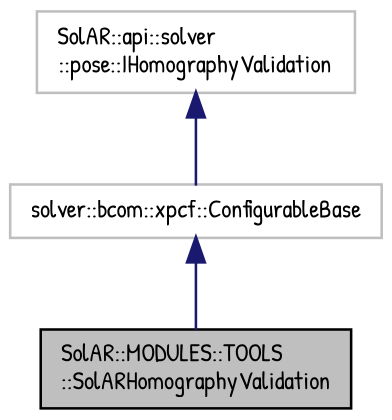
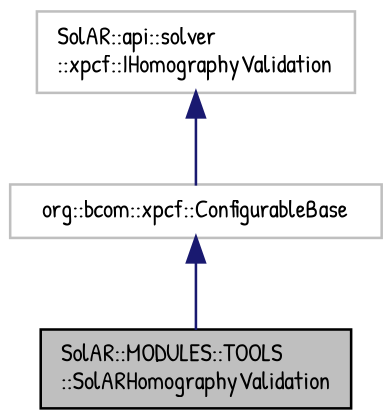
(196, 52) -> (196, 52)
(196, 211) -> (196, 211)
